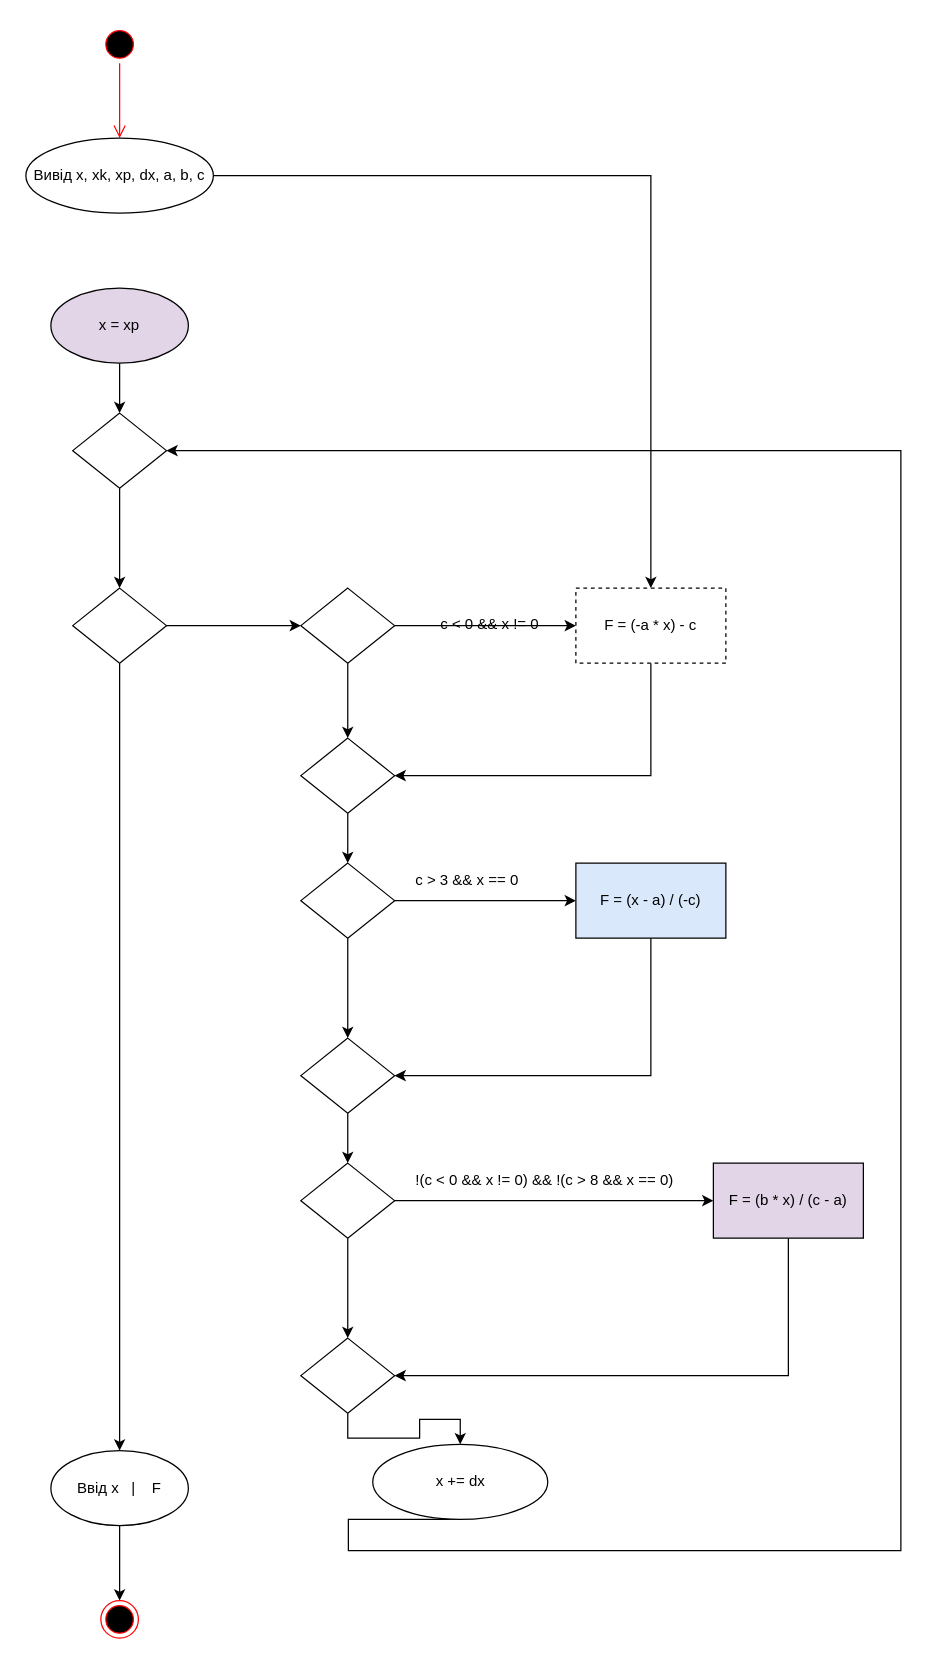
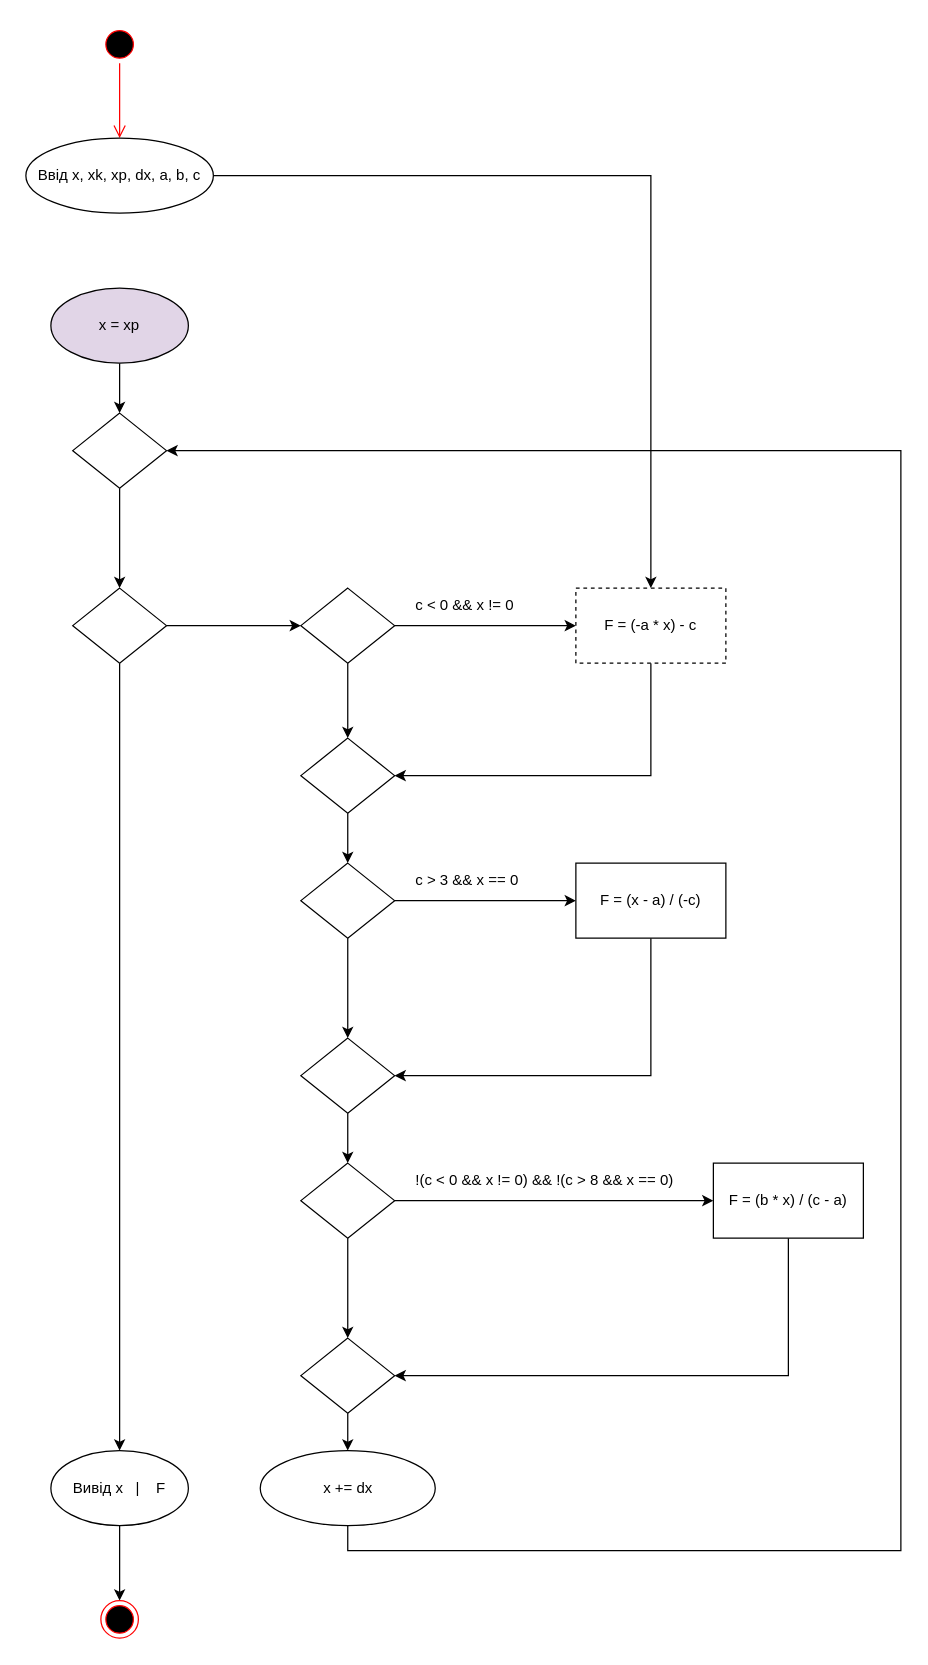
(119, 176) -> (119, 176)
(501, 626) -> (476, 607)
(651, 901) -> (651, 901)
(788, 1201) -> (788, 1201)
(460, 1482) -> (348, 1488)
(119, 1488) -> (119, 1488)
